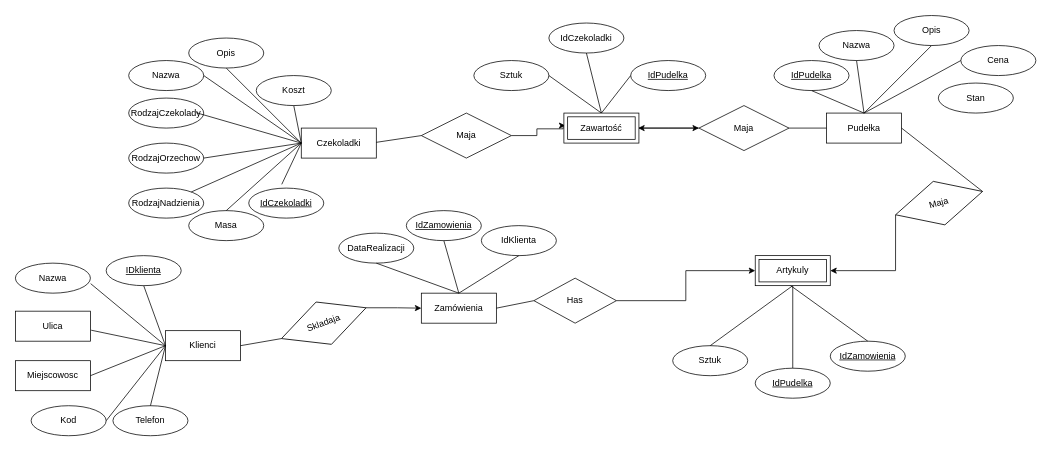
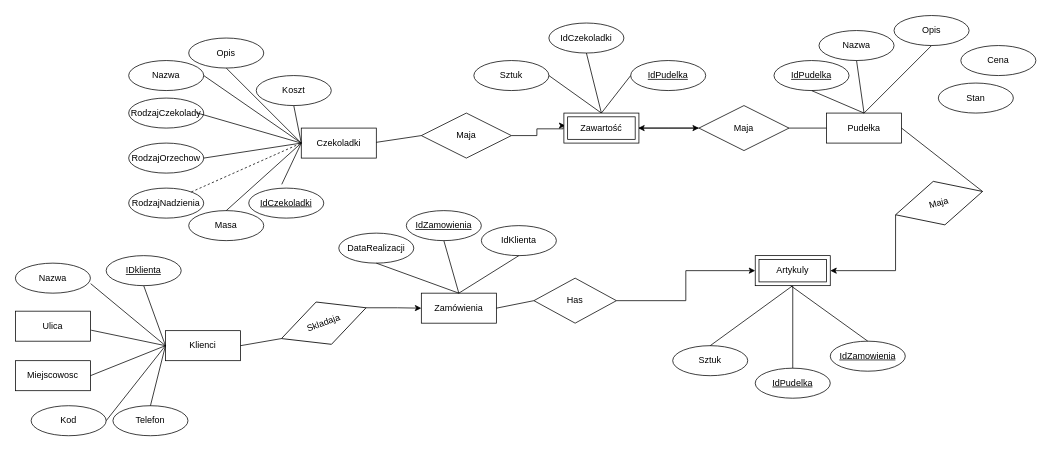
(914, 86) -> none
(242, 169) -> (242, 169)
